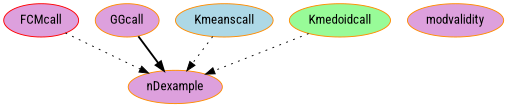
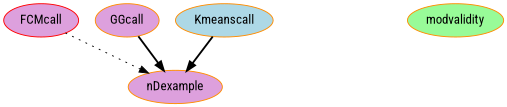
(340, 20) -> none
(456, 20) -> (456, 20)
(203, 50) -> (203, 50)
